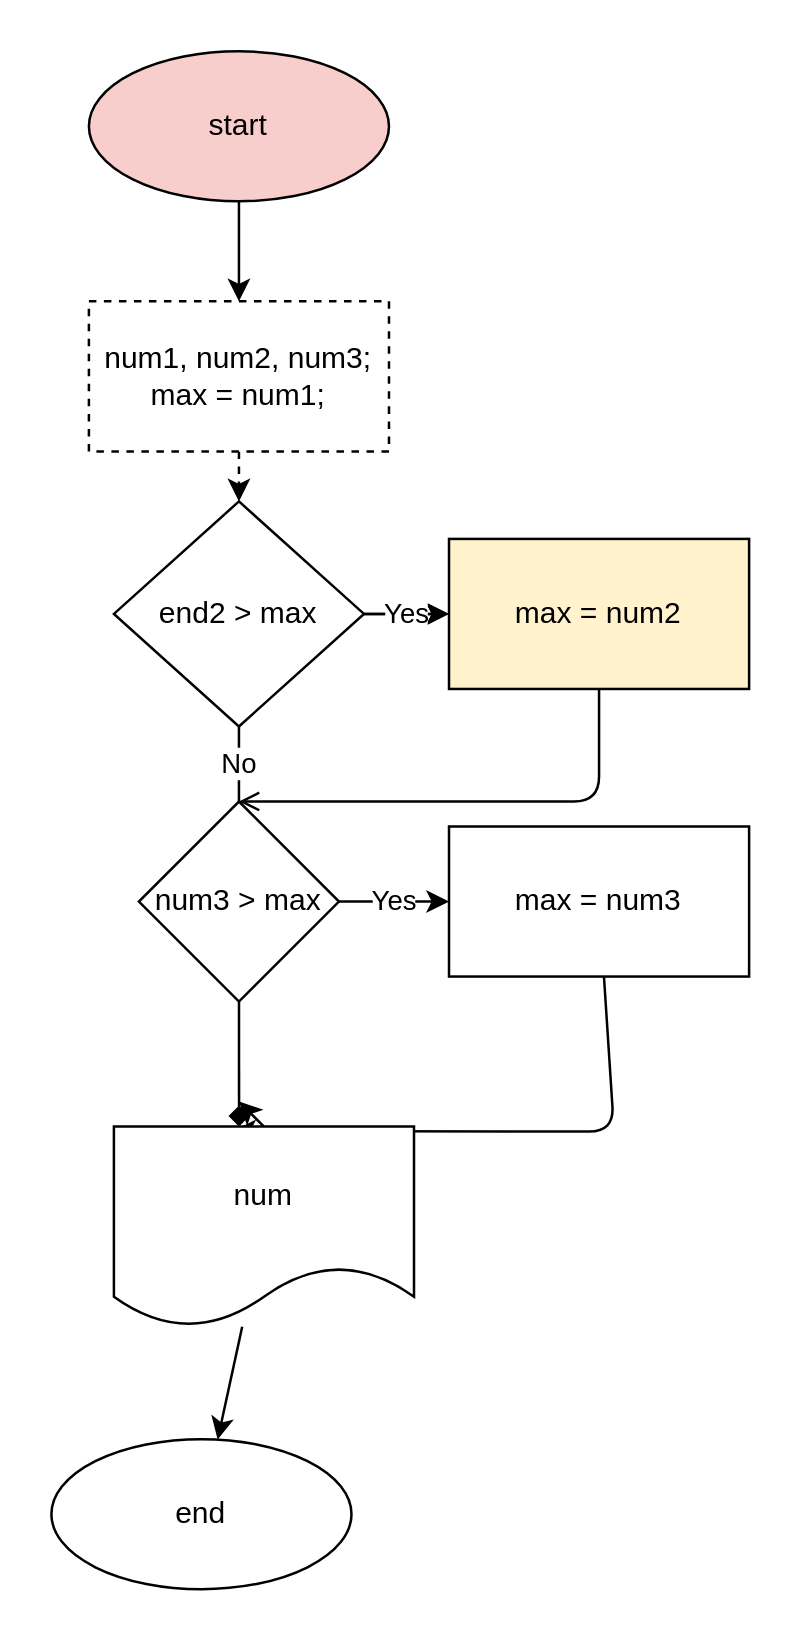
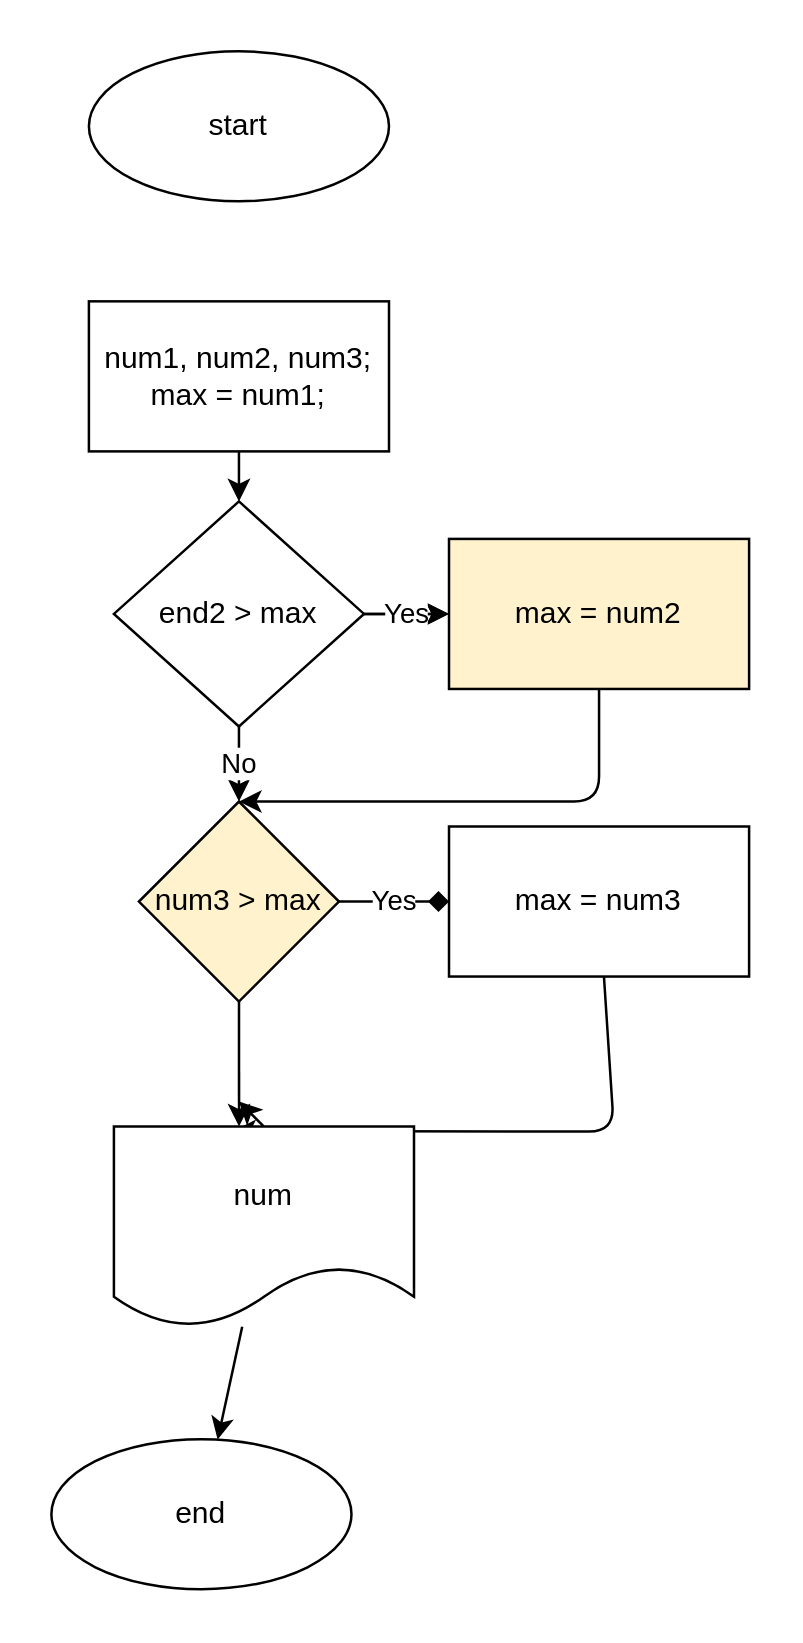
(239, 126) -> (239, 126)
(239, 243) -> none
(239, 376) -> (239, 376)
(239, 466) -> (239, 466)
(239, 790) -> (239, 783)
(252, 801) -> (257, 801)
(239, 901) -> (239, 901)
(430, 901) -> (428, 901)
(239, 1106) -> (239, 1107)
